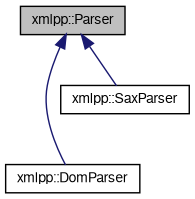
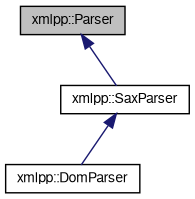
(46, 107) -> (95, 145)
